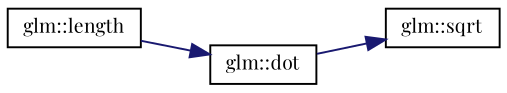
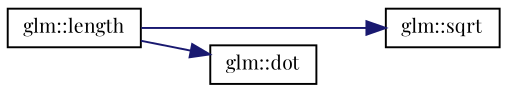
(342, 49) -> (254, 28)
